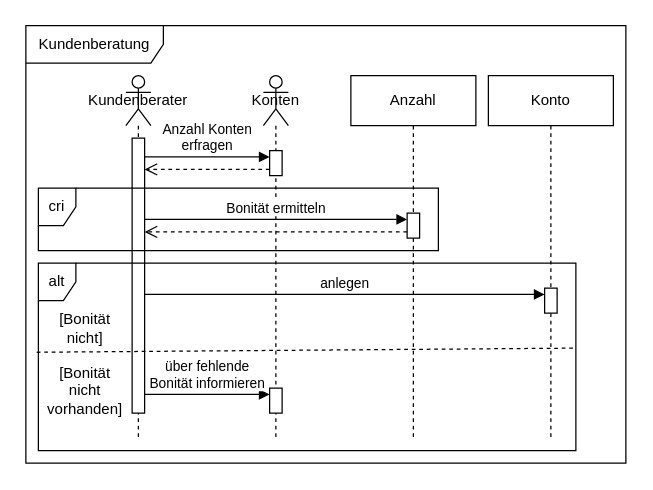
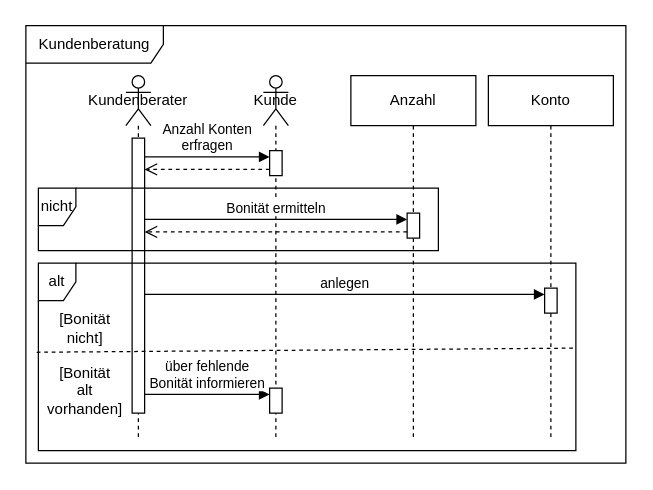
(276, 101) -> (276, 101)
(57, 207) -> (57, 207)
(85, 391) -> (85, 391)
